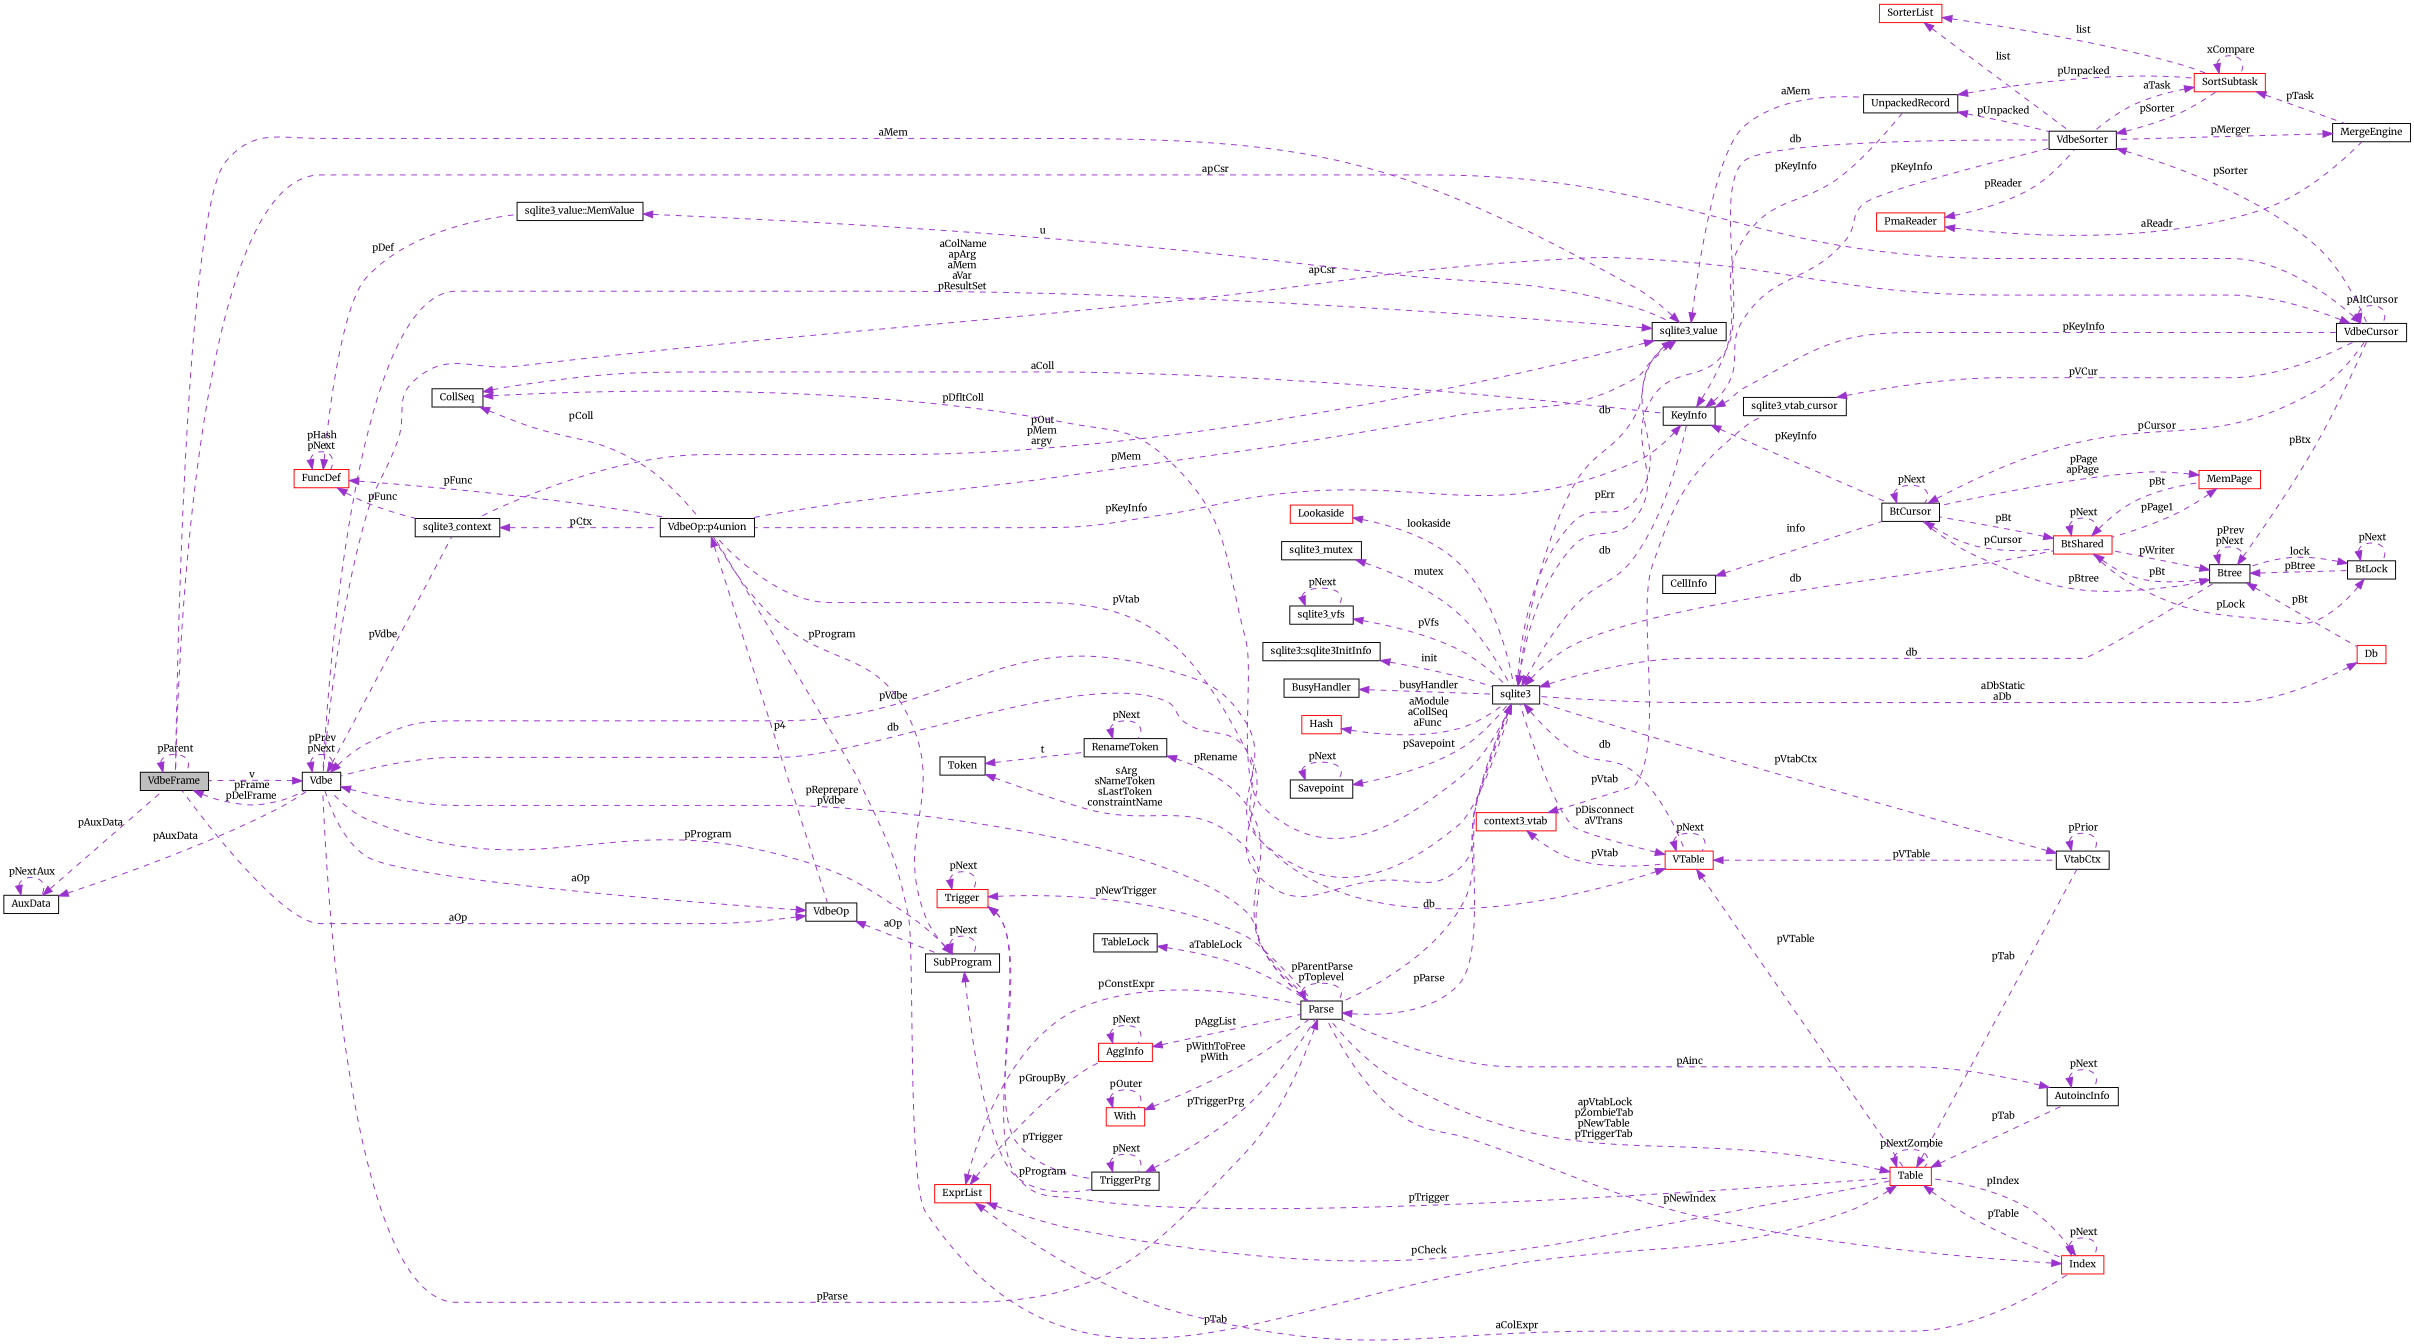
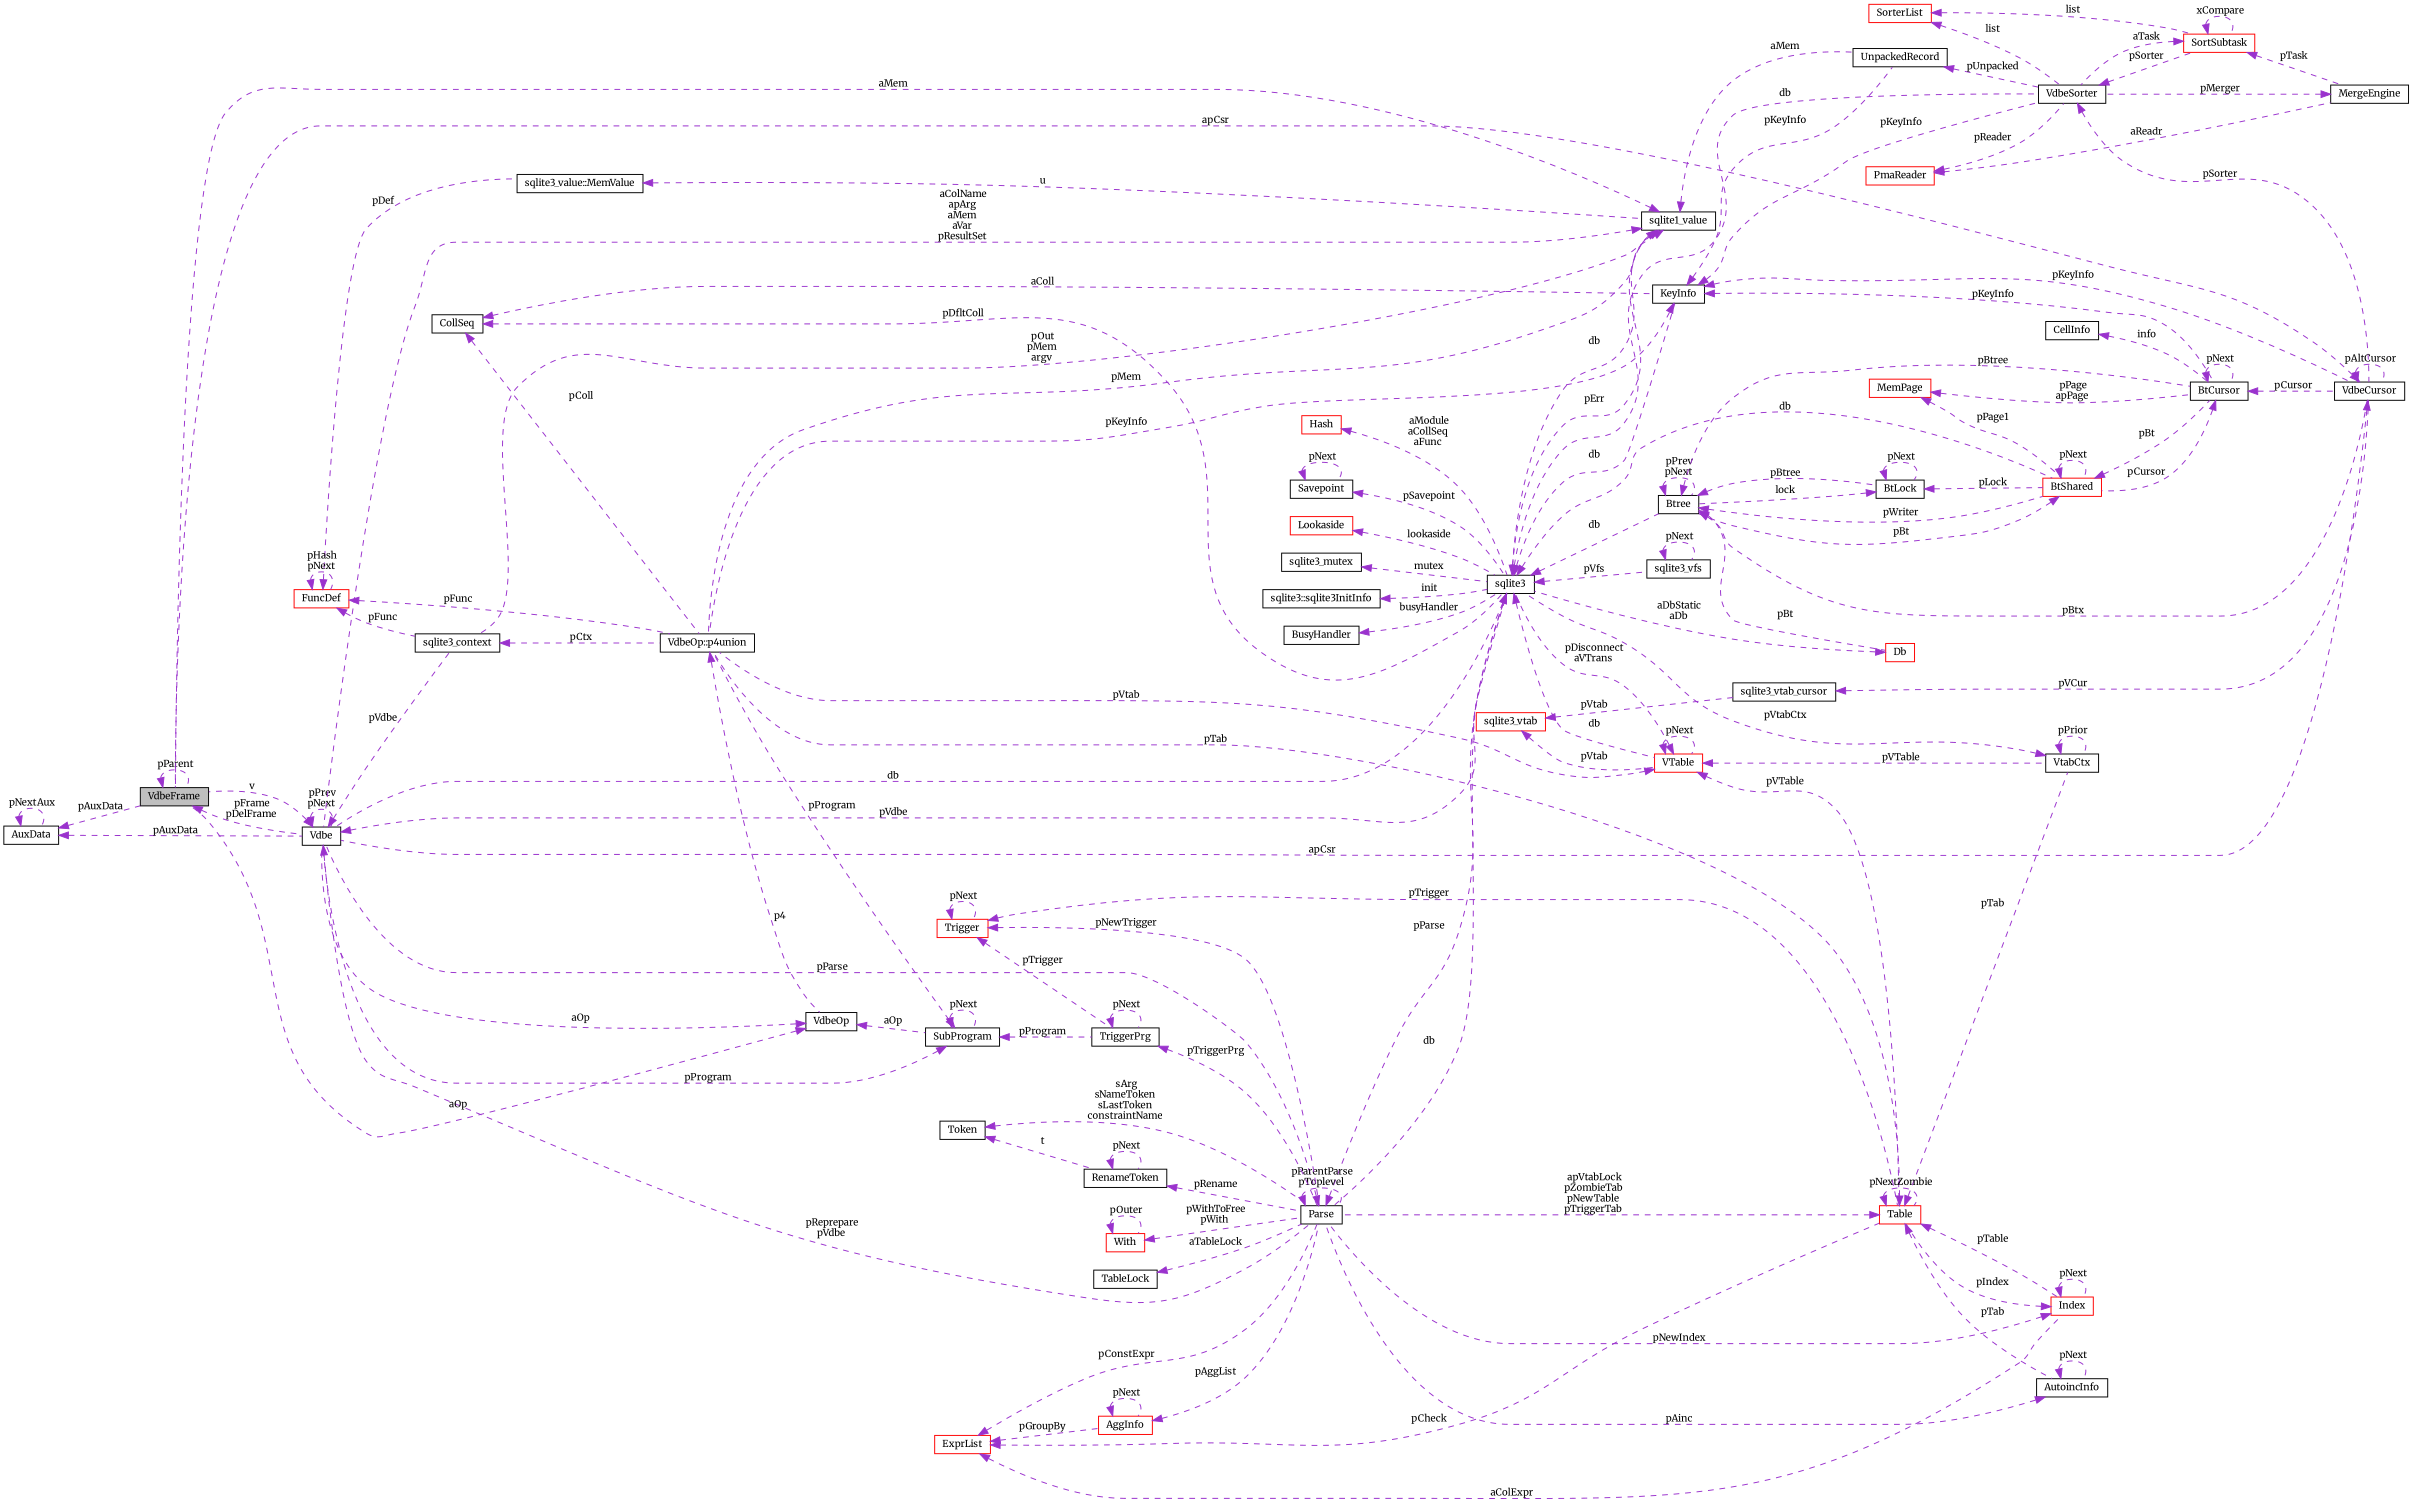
(2080, 79) -> none
(1689, 332) -> (1679, 221)
(2144, 497) -> none
(1440, 641) -> (1596, 577)
(1516, 822) -> (1511, 722)
